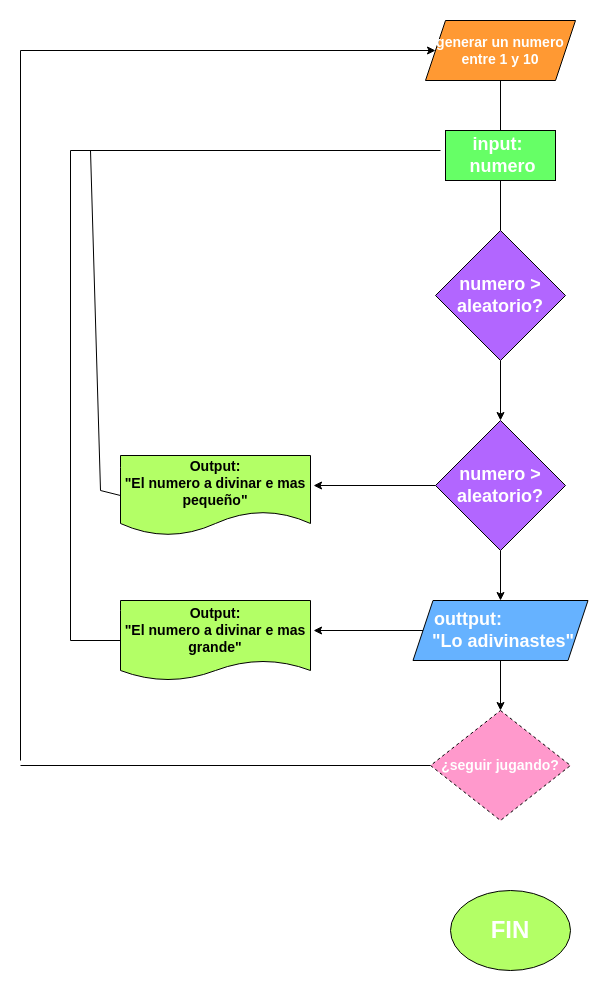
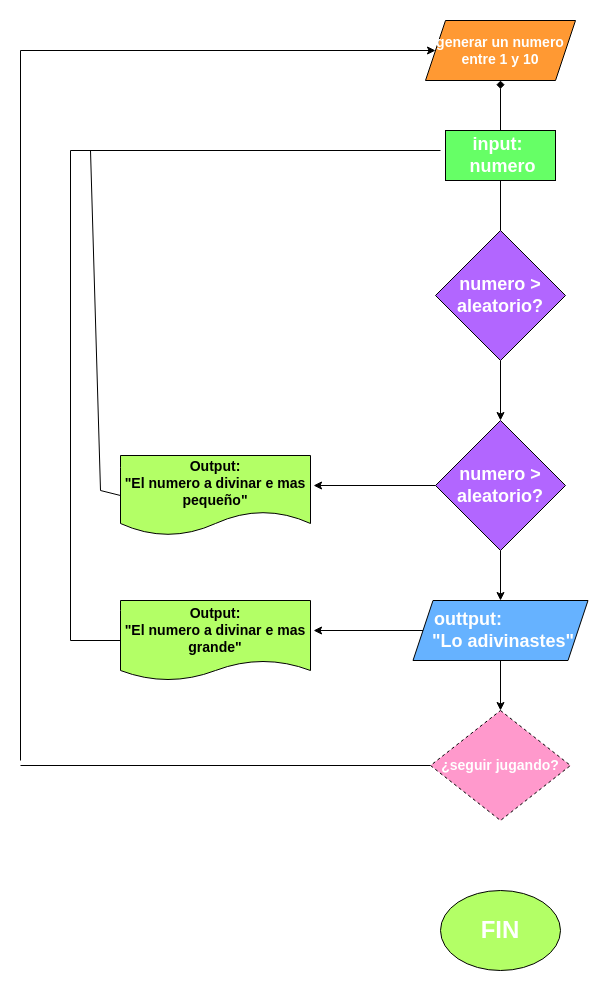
(501, 85) -> (501, 89)
(511, 931) -> (501, 931)
